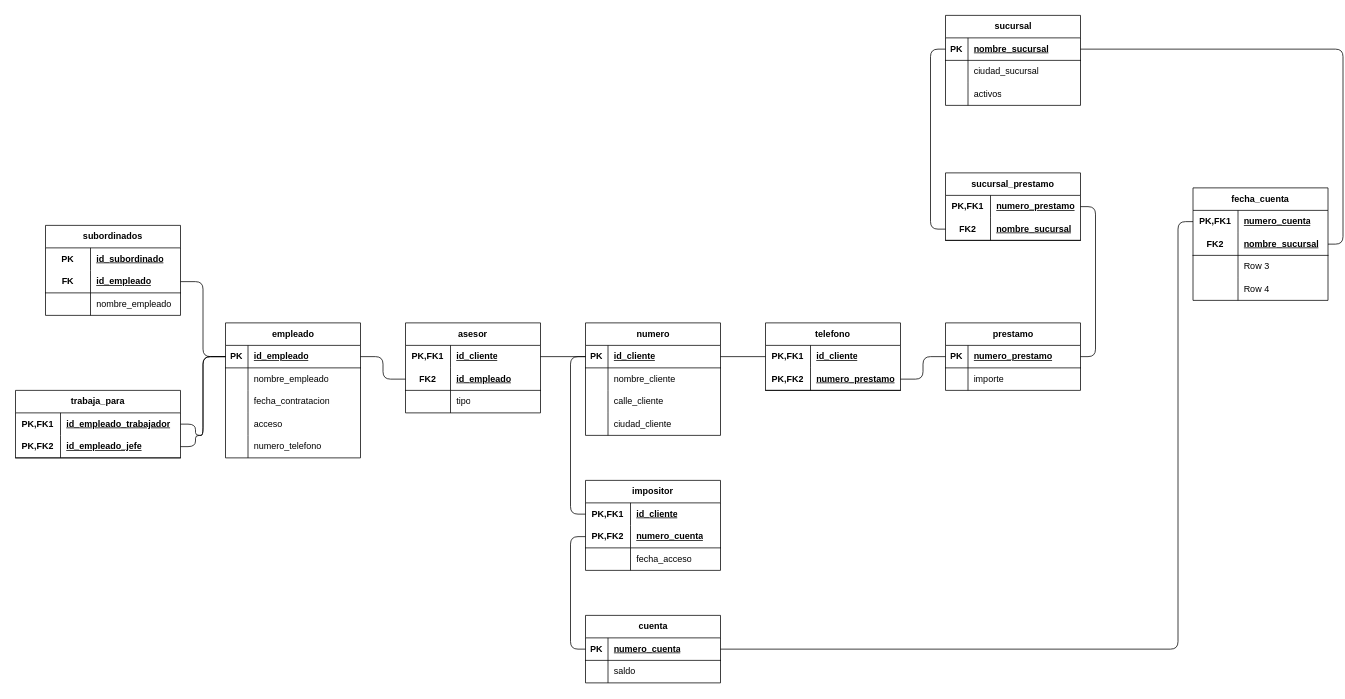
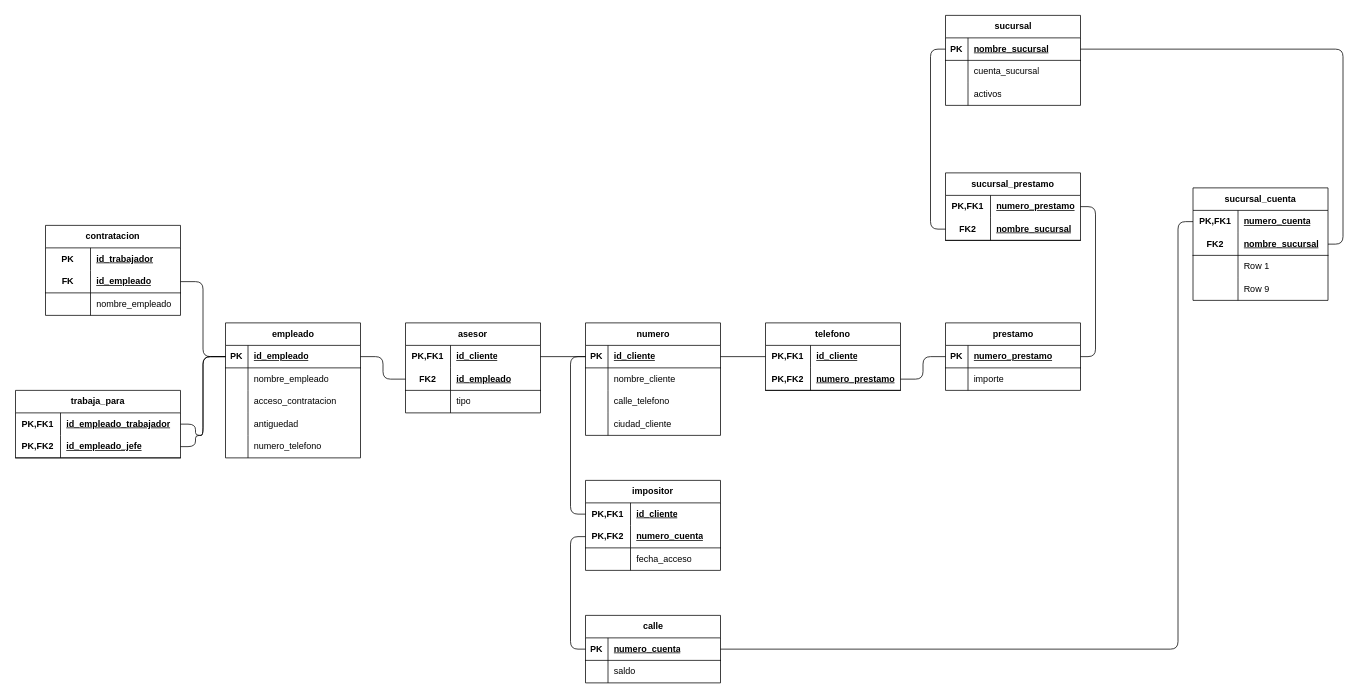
(1009, 72) -> (1011, 72)
(1260, 199) -> (1260, 199)
(113, 237) -> (113, 237)
(129, 259) -> (128, 259)
(1255, 267) -> (1255, 267)
(1255, 289) -> (1255, 289)
(298, 402) -> (301, 402)
(642, 402) -> (646, 402)
(269, 424) -> (278, 424)
(653, 627) -> (653, 627)
